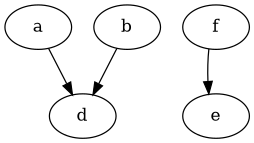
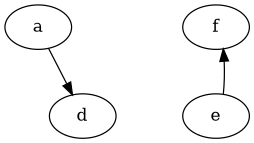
(127, 27) -> none
(208, 65) -> (224, 78)
